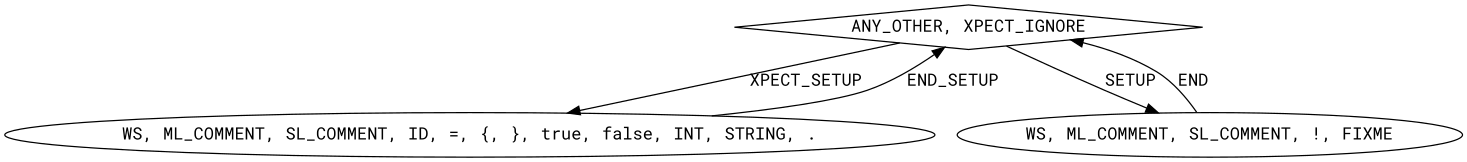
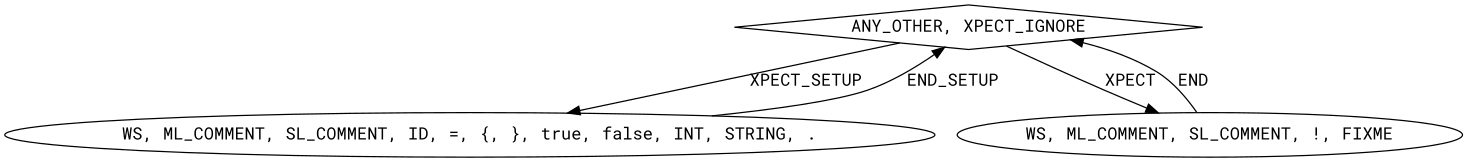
(1131, 81) -> (1131, 81)
